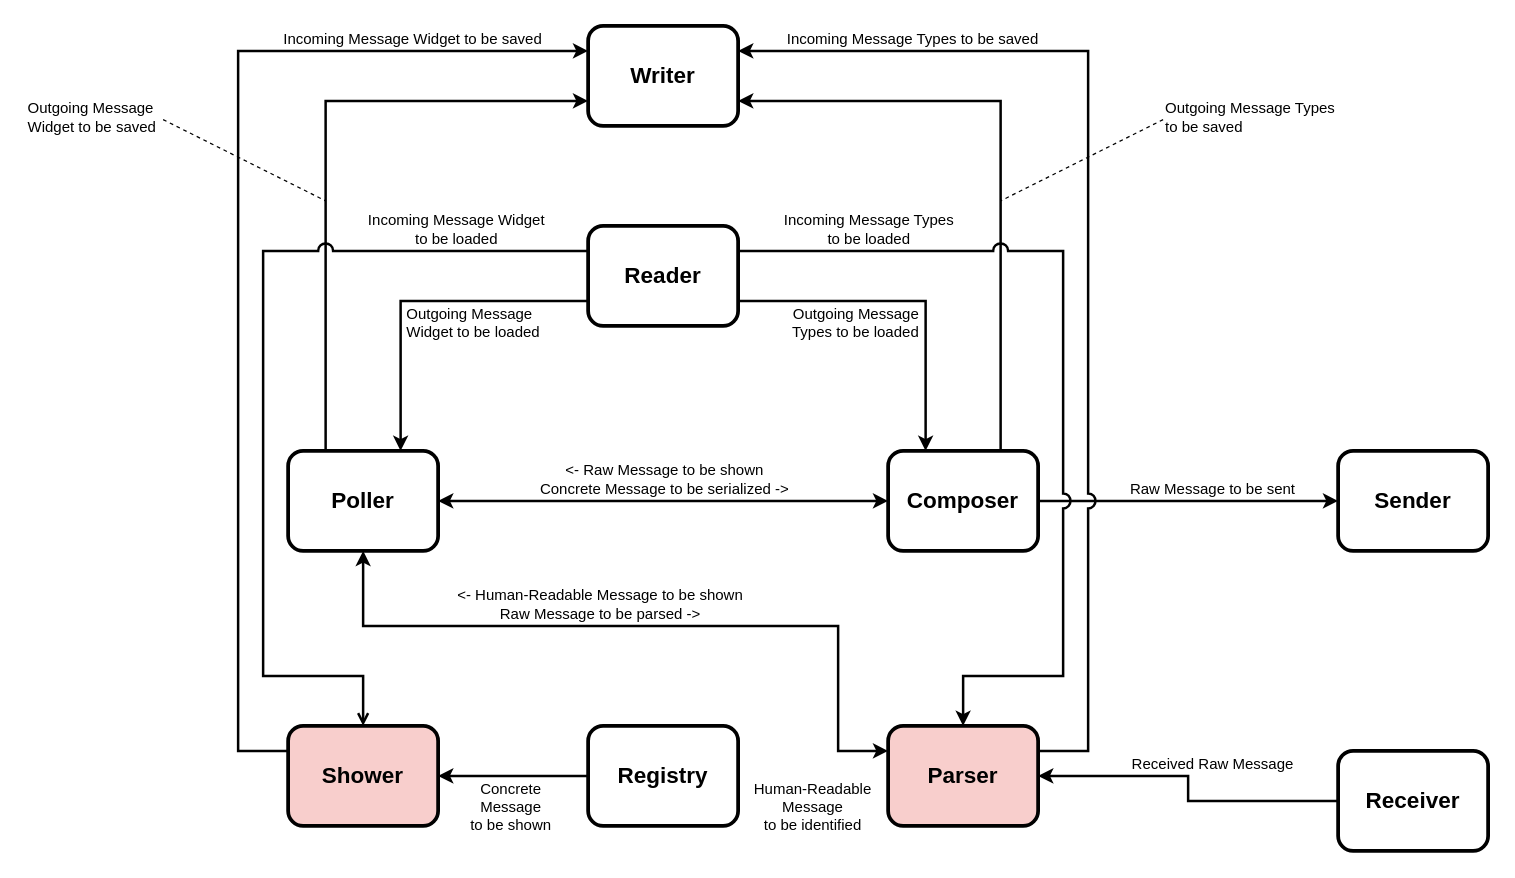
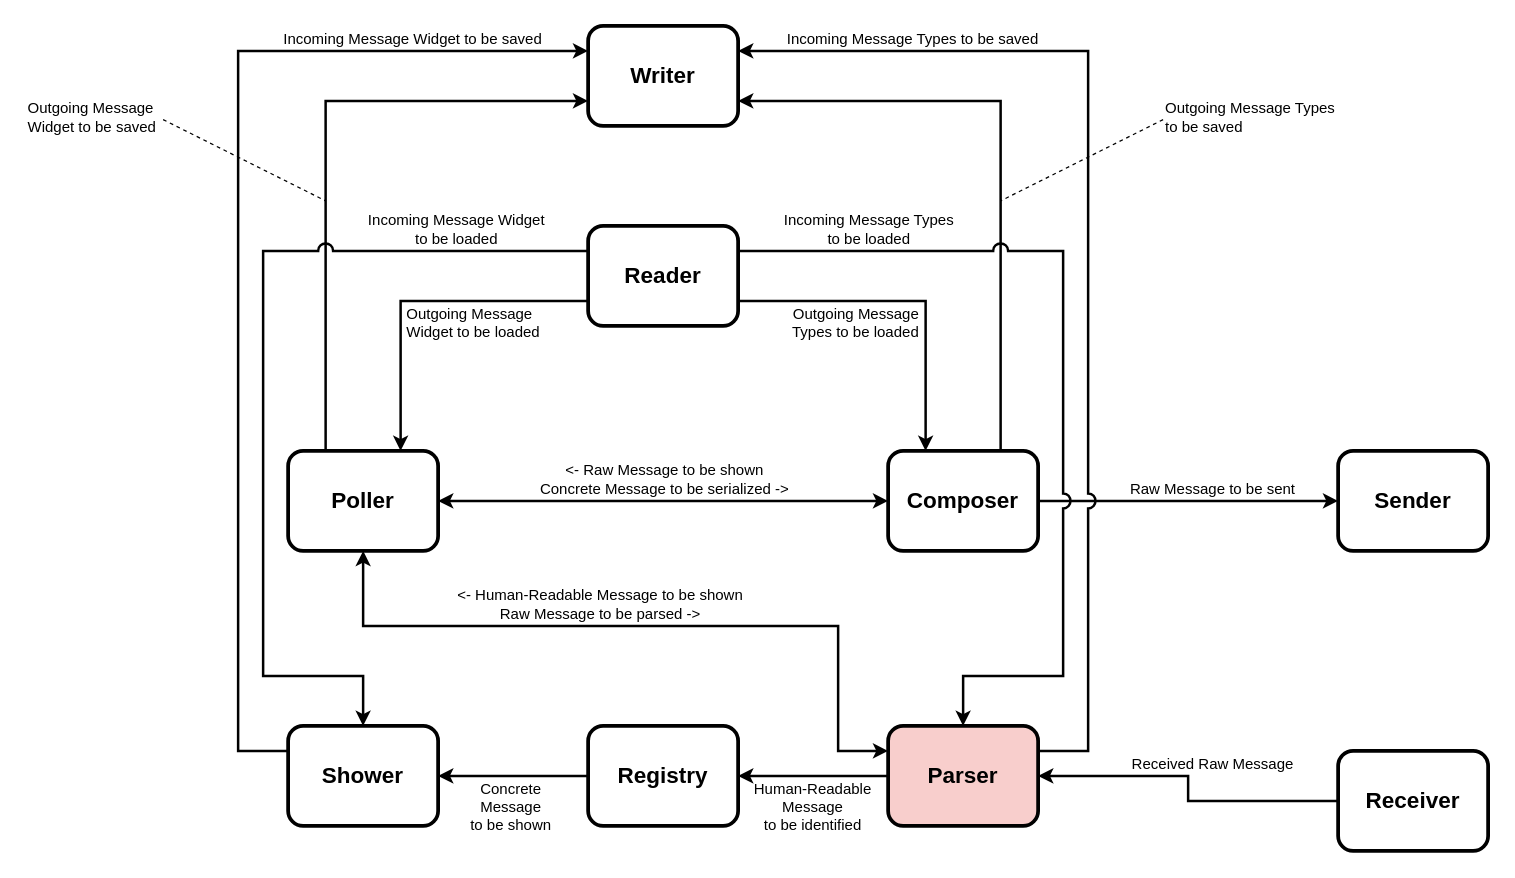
(363, 714) -> (363, 713)
(363, 776) -> (363, 776)
none -> (818, 776)
